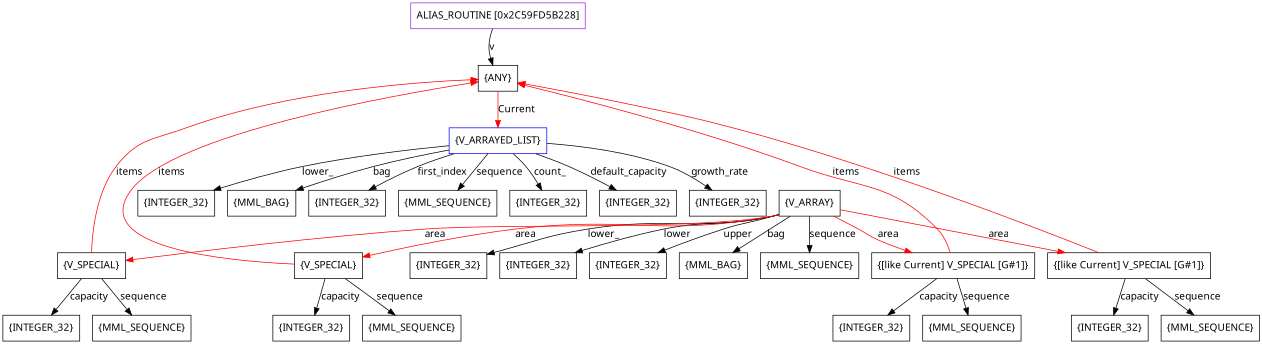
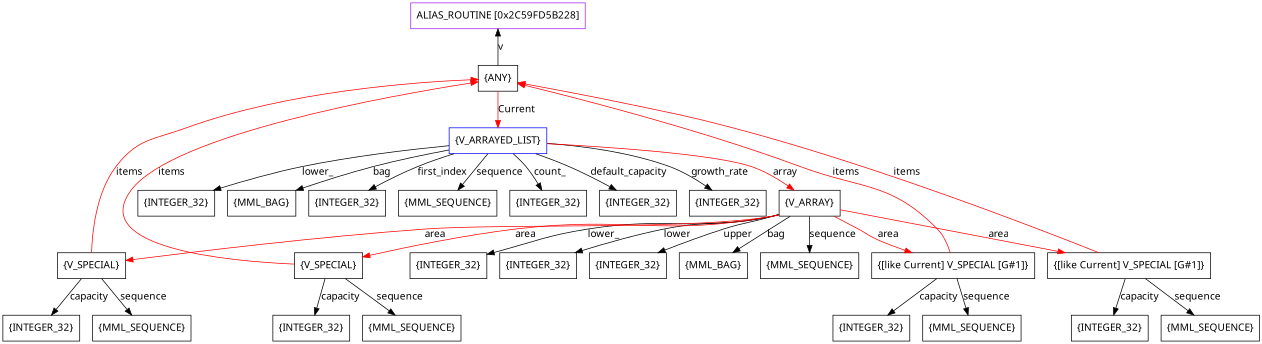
(489, 43) -> (498, 51)
none -> (670, 153)
